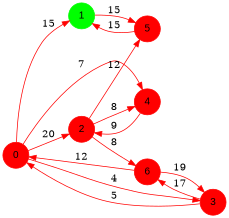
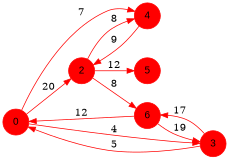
(82, 16) -> none
